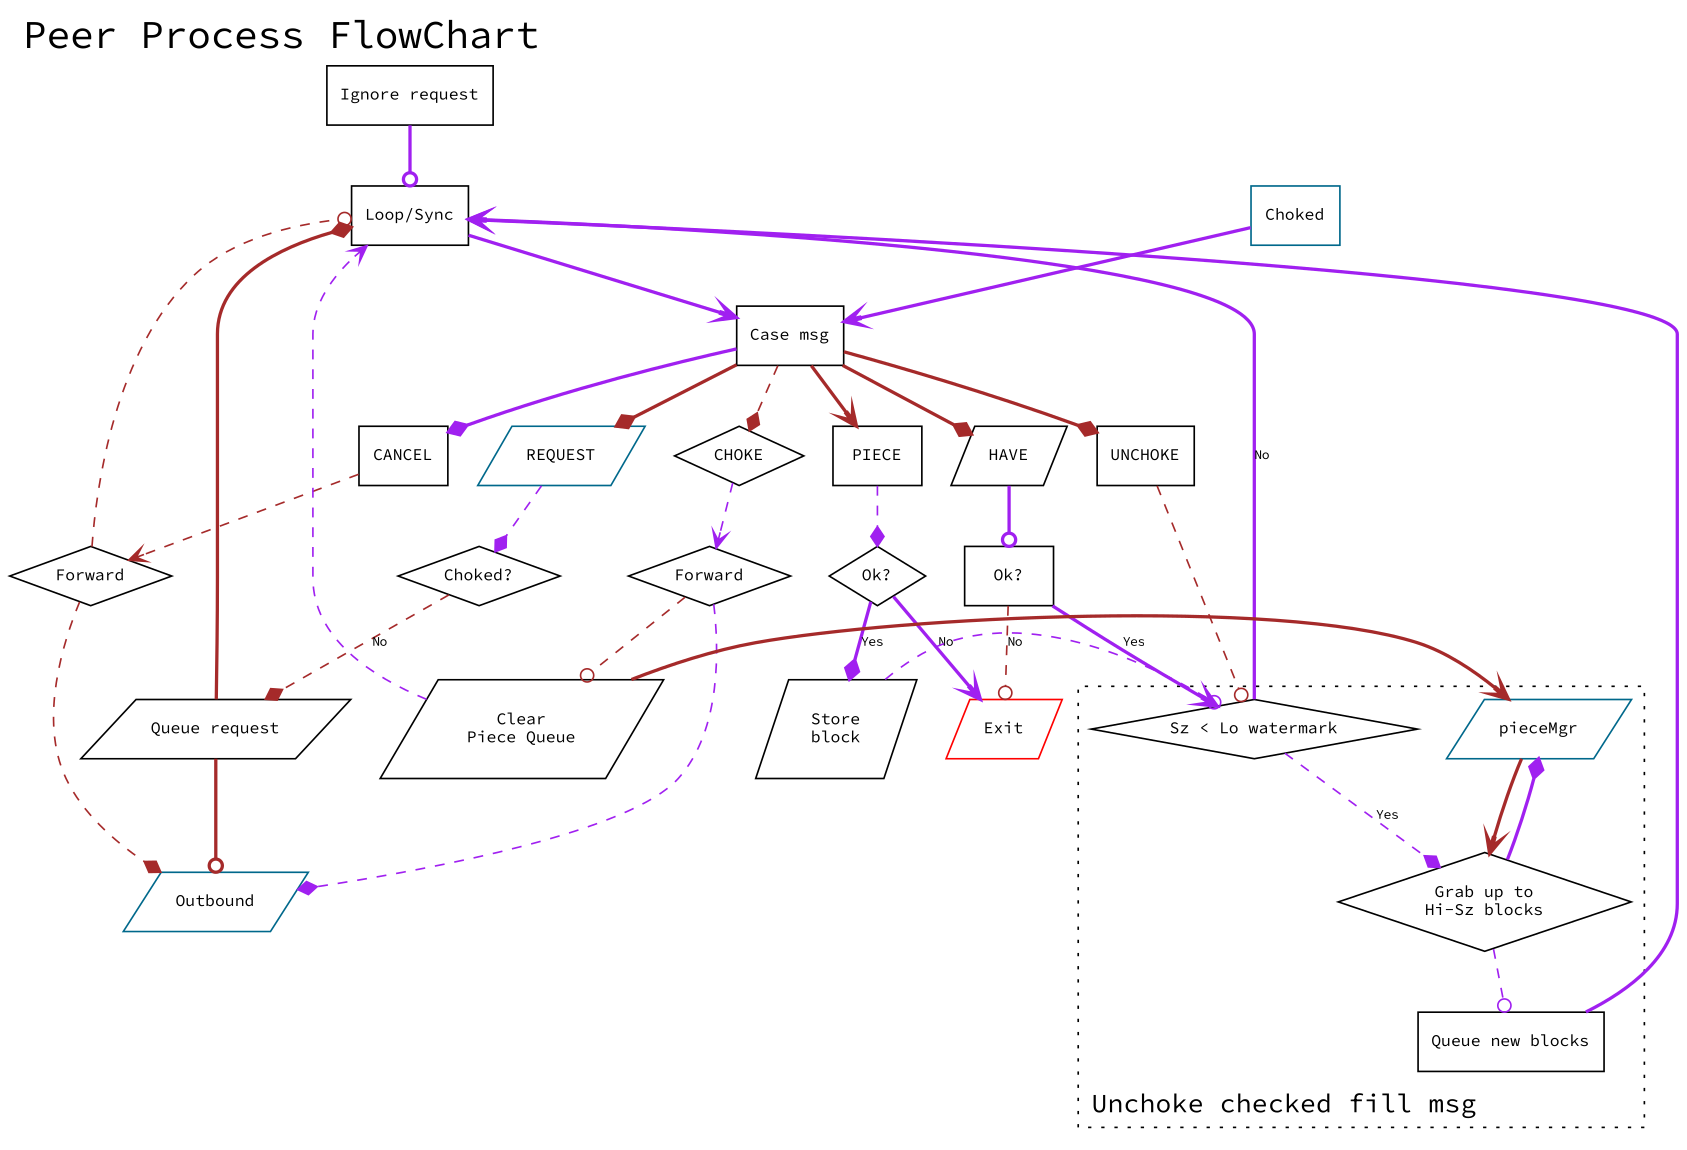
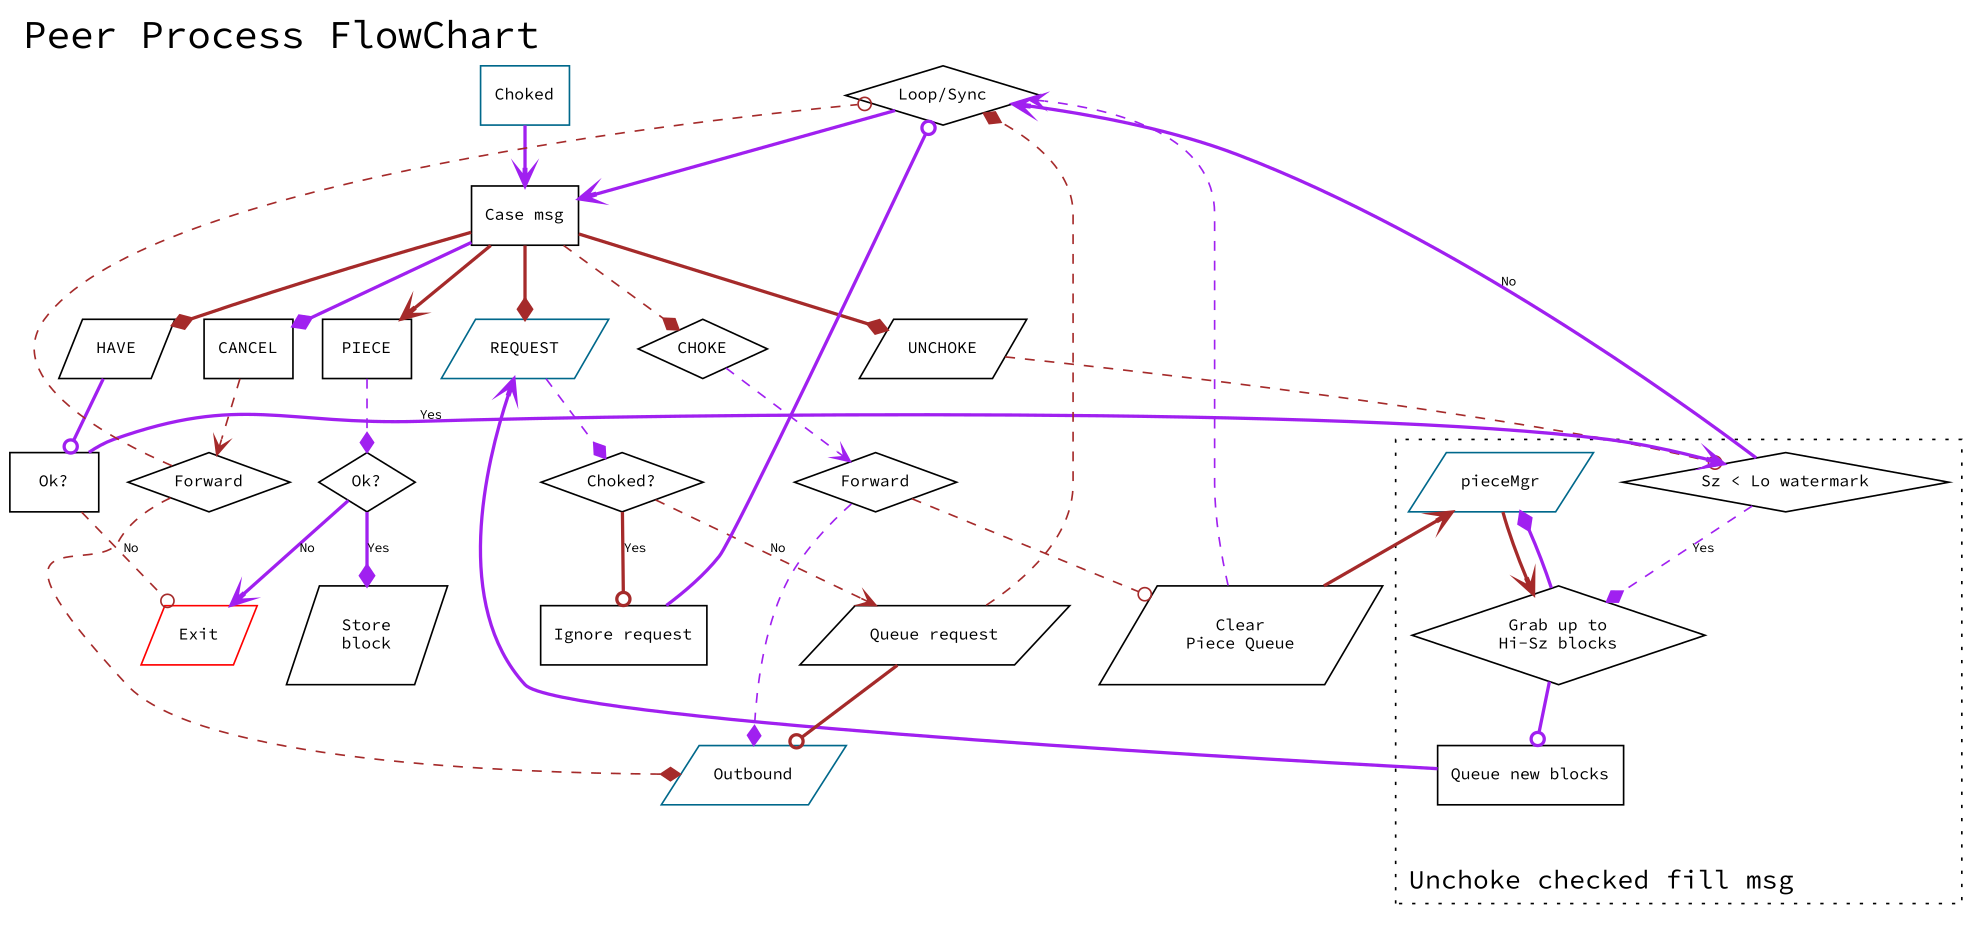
(410, 216) -> (943, 95)
(1444, 283) -> (859, 731)
(217, 435) -> (1073, 379)
(1146, 456) -> (943, 349)
none -> (623, 552)
(1047, 636) -> none
(366, 642) -> (758, 549)
(1498, 974) -> (1544, 707)
